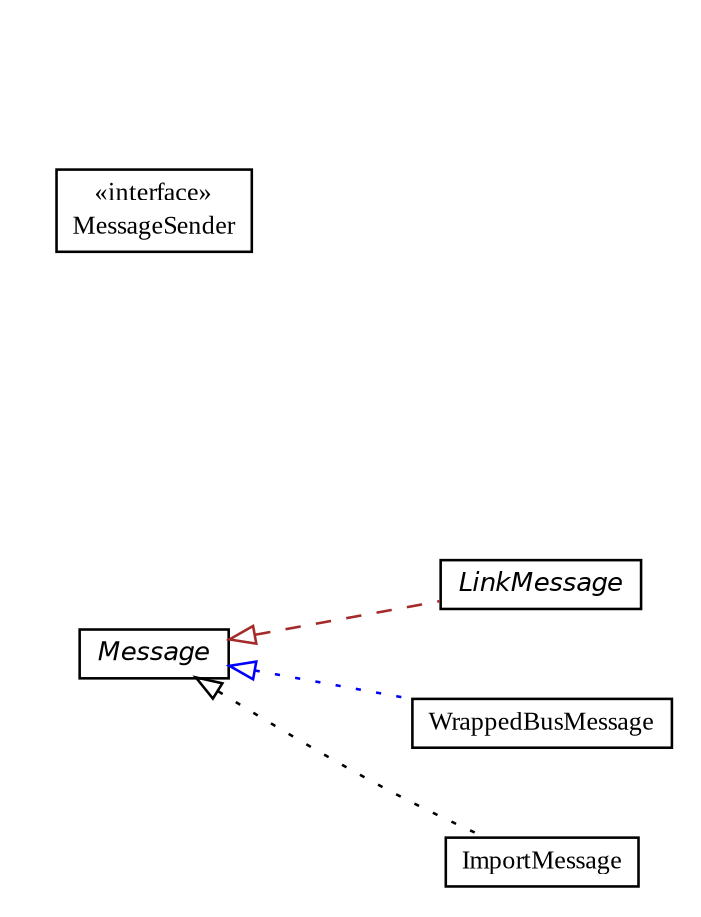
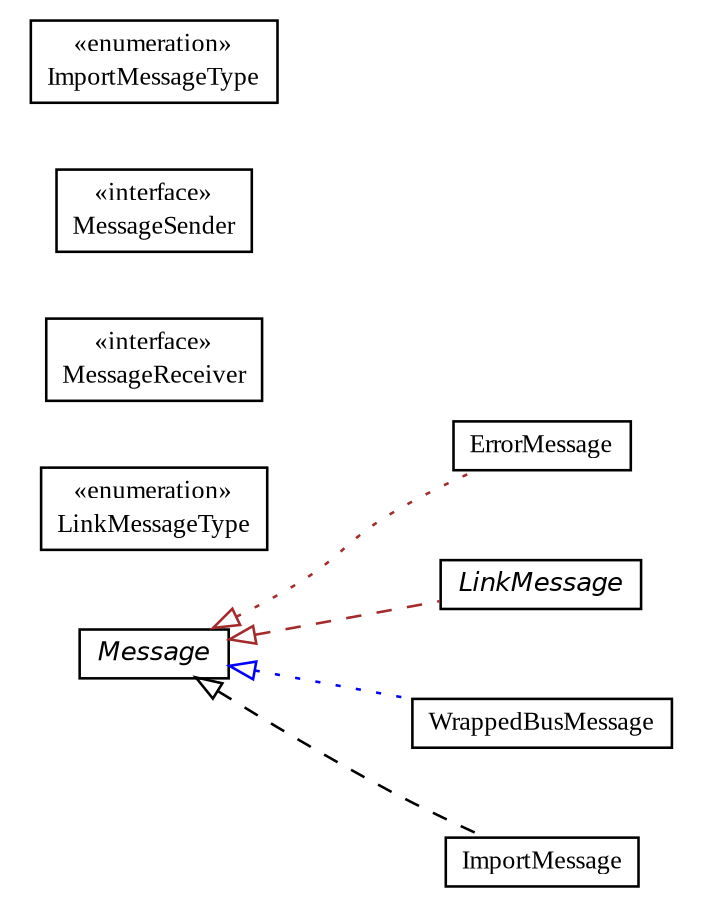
none -> (154, 62)
none -> (154, 360)
none -> (541, 445)
none -> (154, 509)
(348, 768) -> (348, 768)
